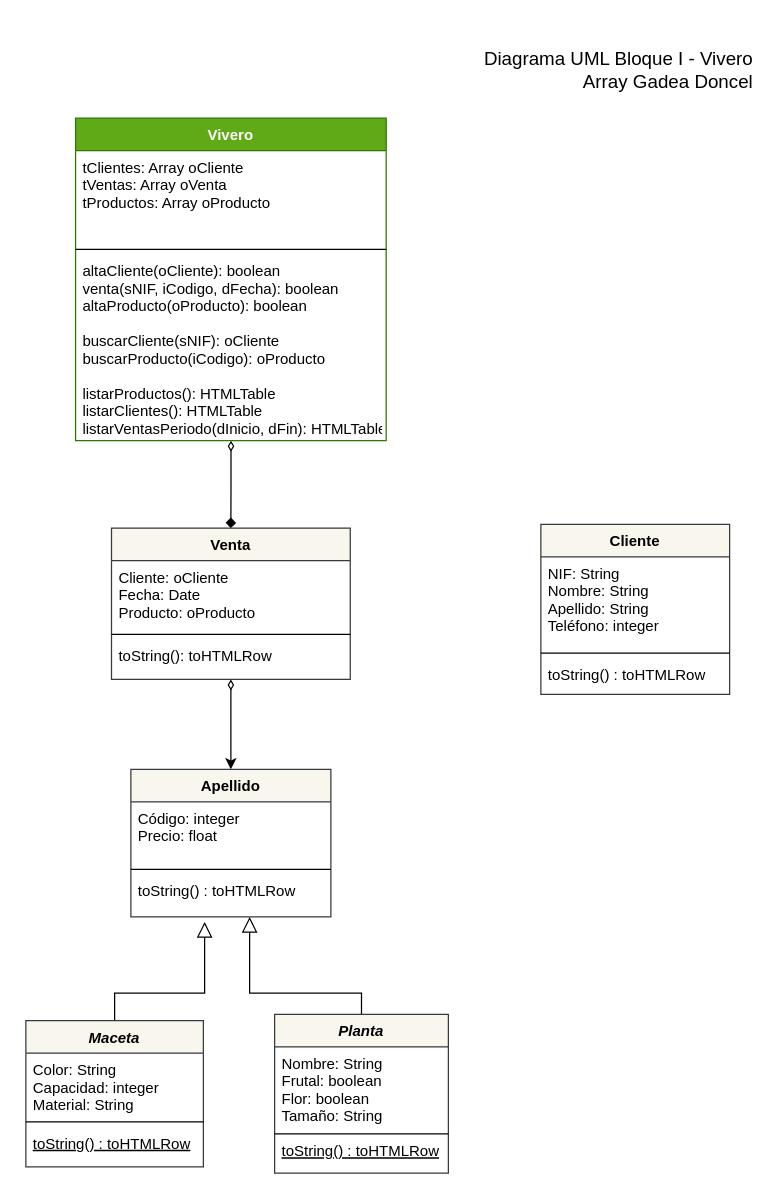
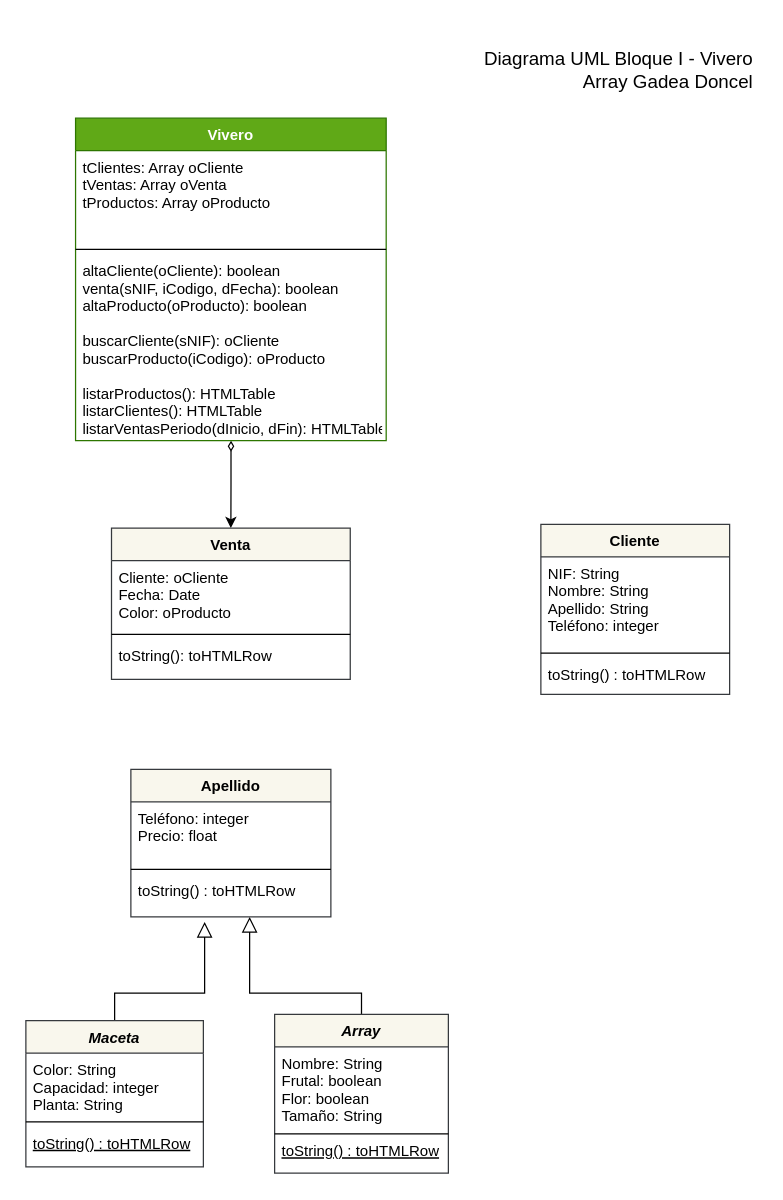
(231, 517) -> (231, 518)
(178, 578) -> (178, 578)
(231, 724) -> none
(193, 819) -> (201, 819)
(361, 1031) -> (361, 1031)
(79, 1070) -> (79, 1070)
